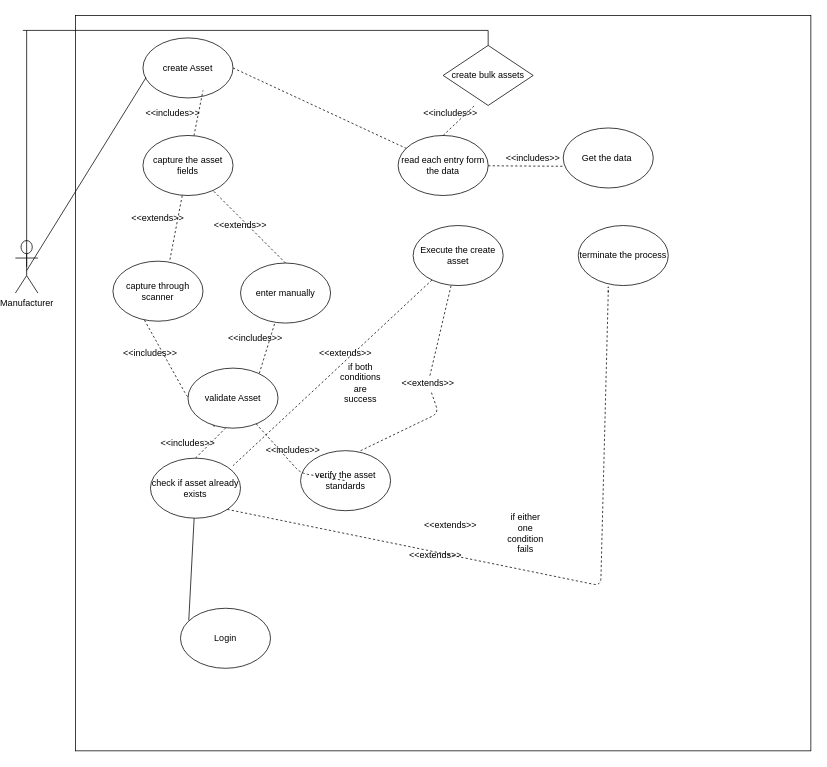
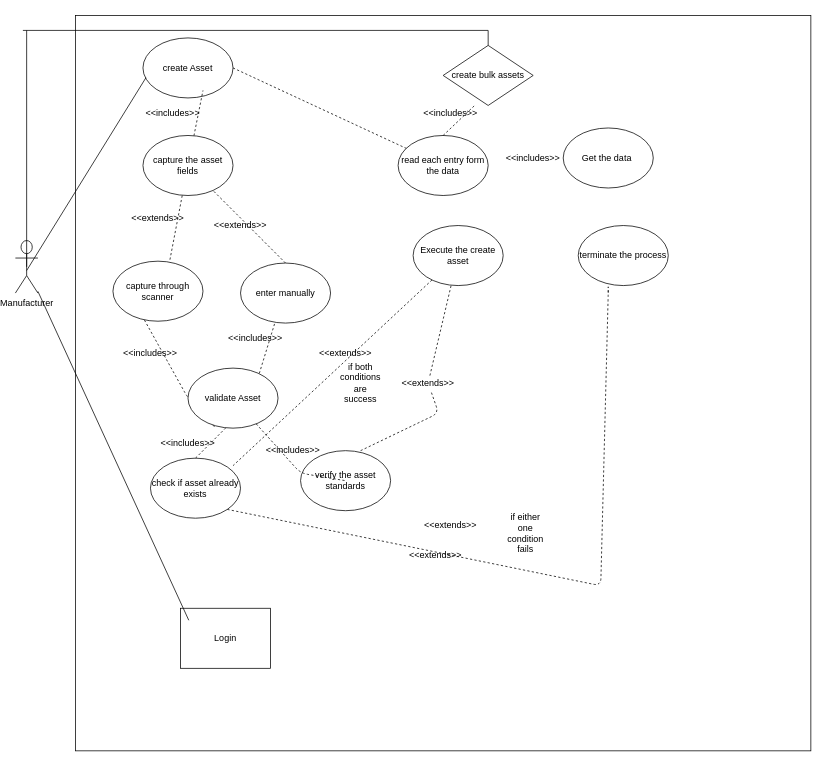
(525, 166) -> none
(191, 569) -> (113, 456)
(225, 638) -> (225, 638)
